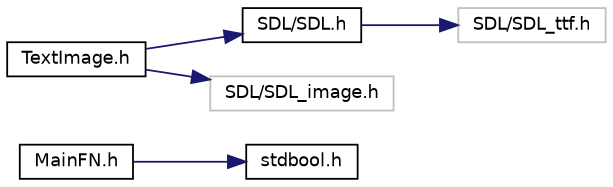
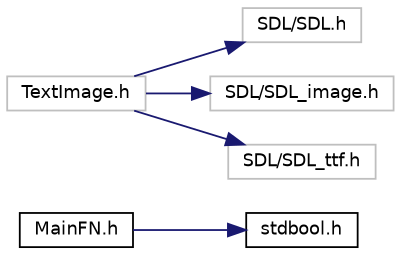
(302, 25) -> (302, 25)
(400, 25) -> (181, 125)
(76, 59) -> (76, 93)
